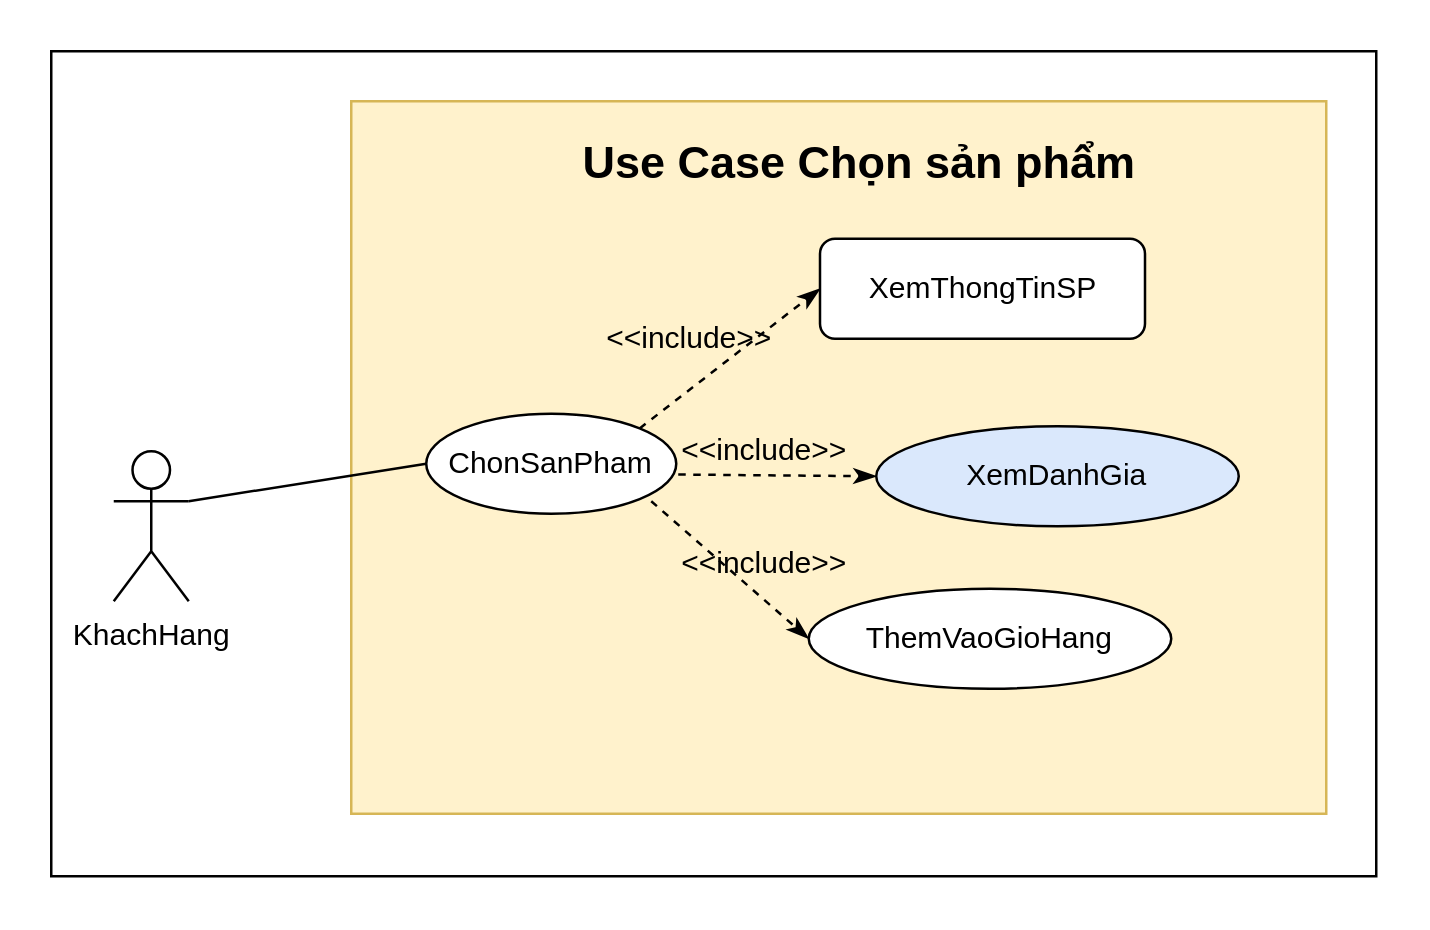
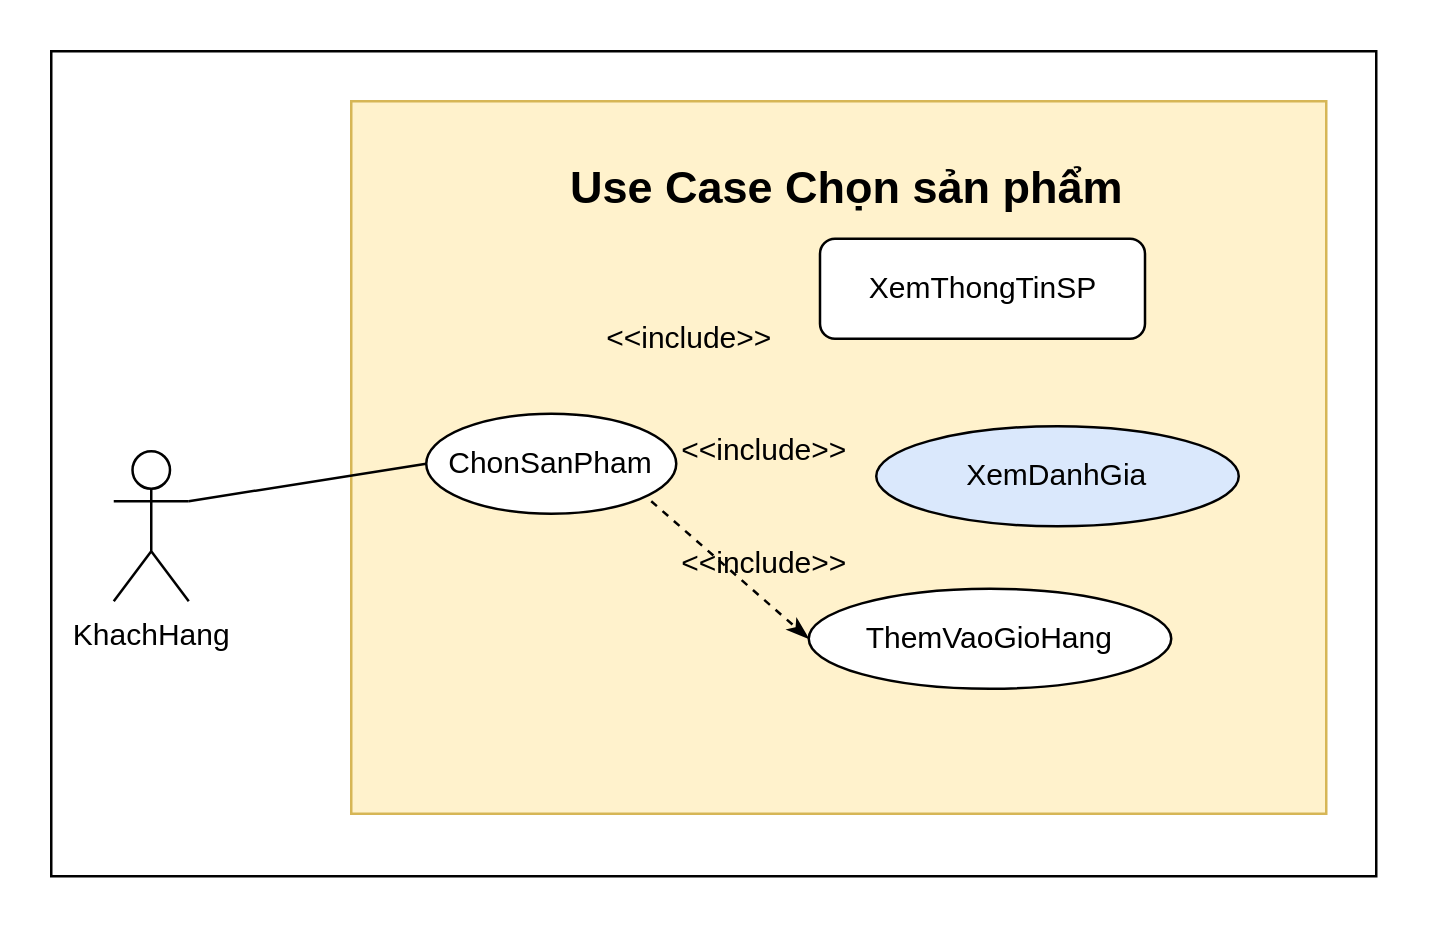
(858, 164) -> (845, 189)
(724, 363) -> none
(769, 475) -> none
